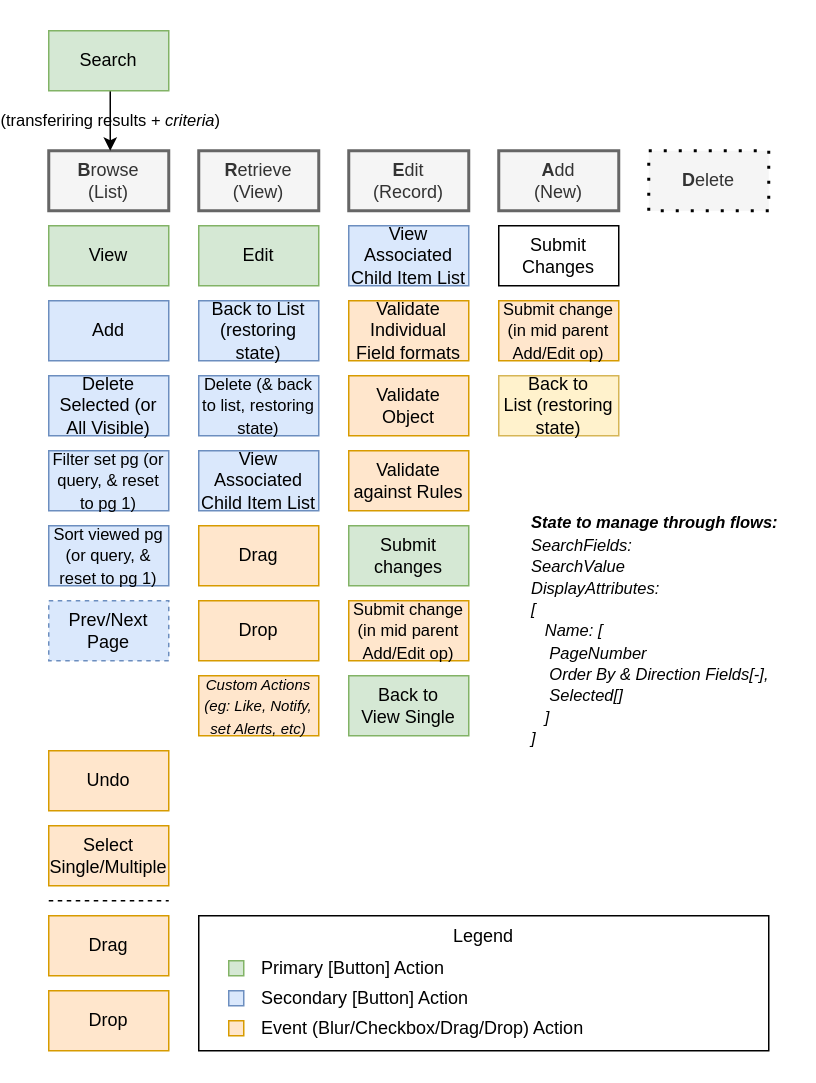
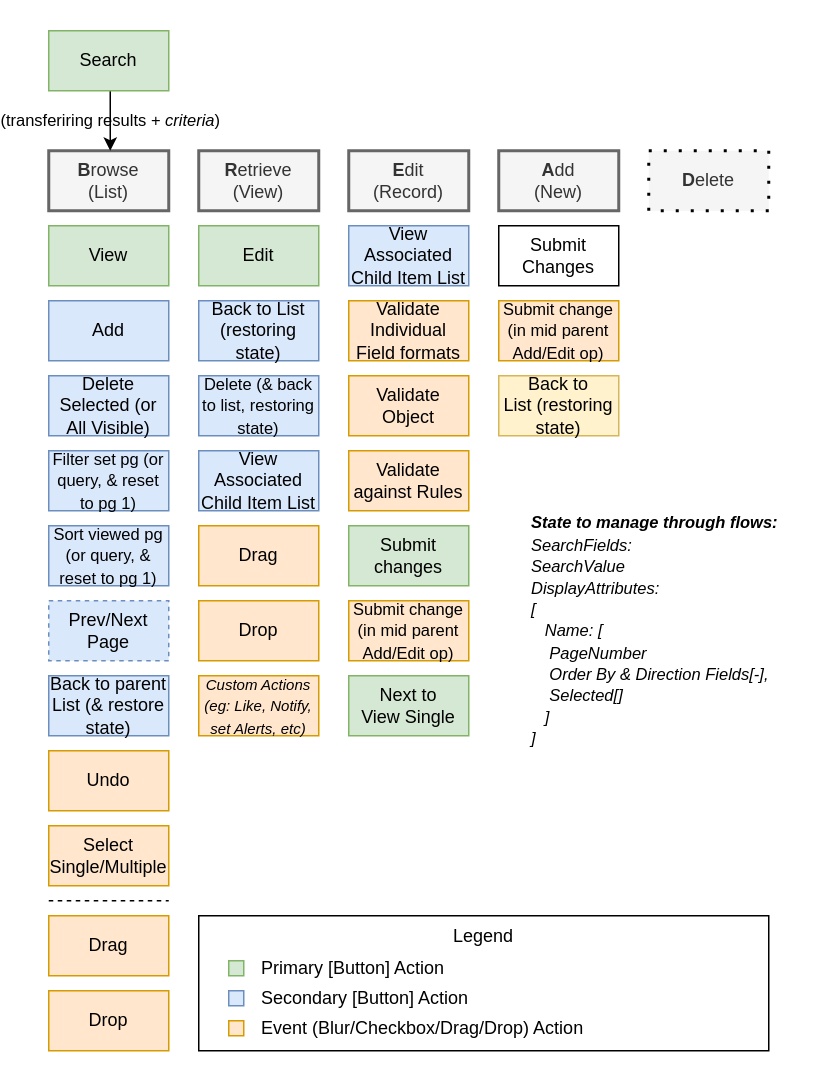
none -> (109, 706)
(409, 706) -> (409, 706)
